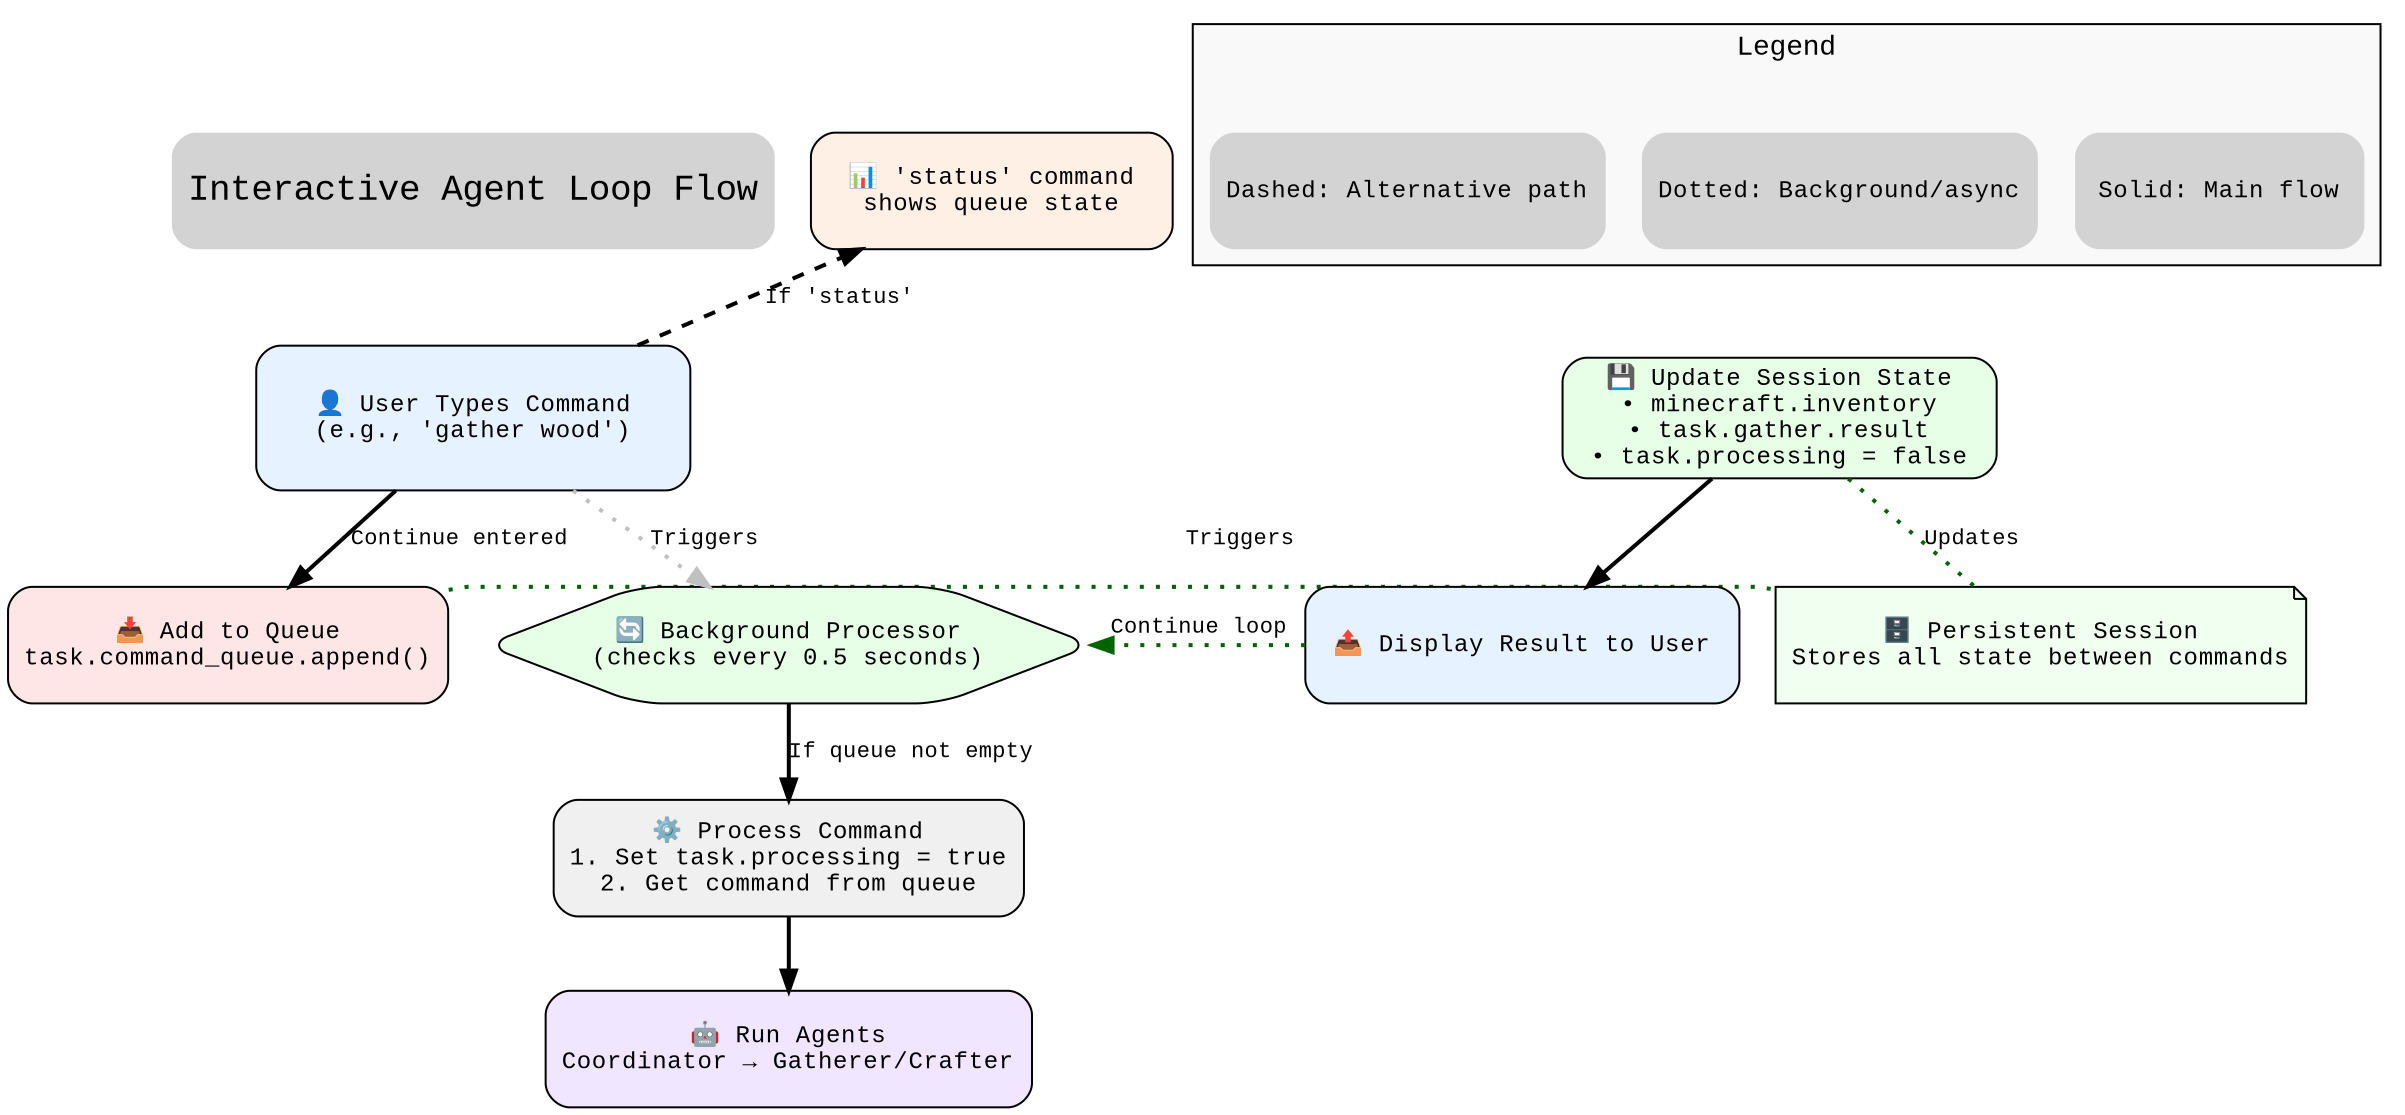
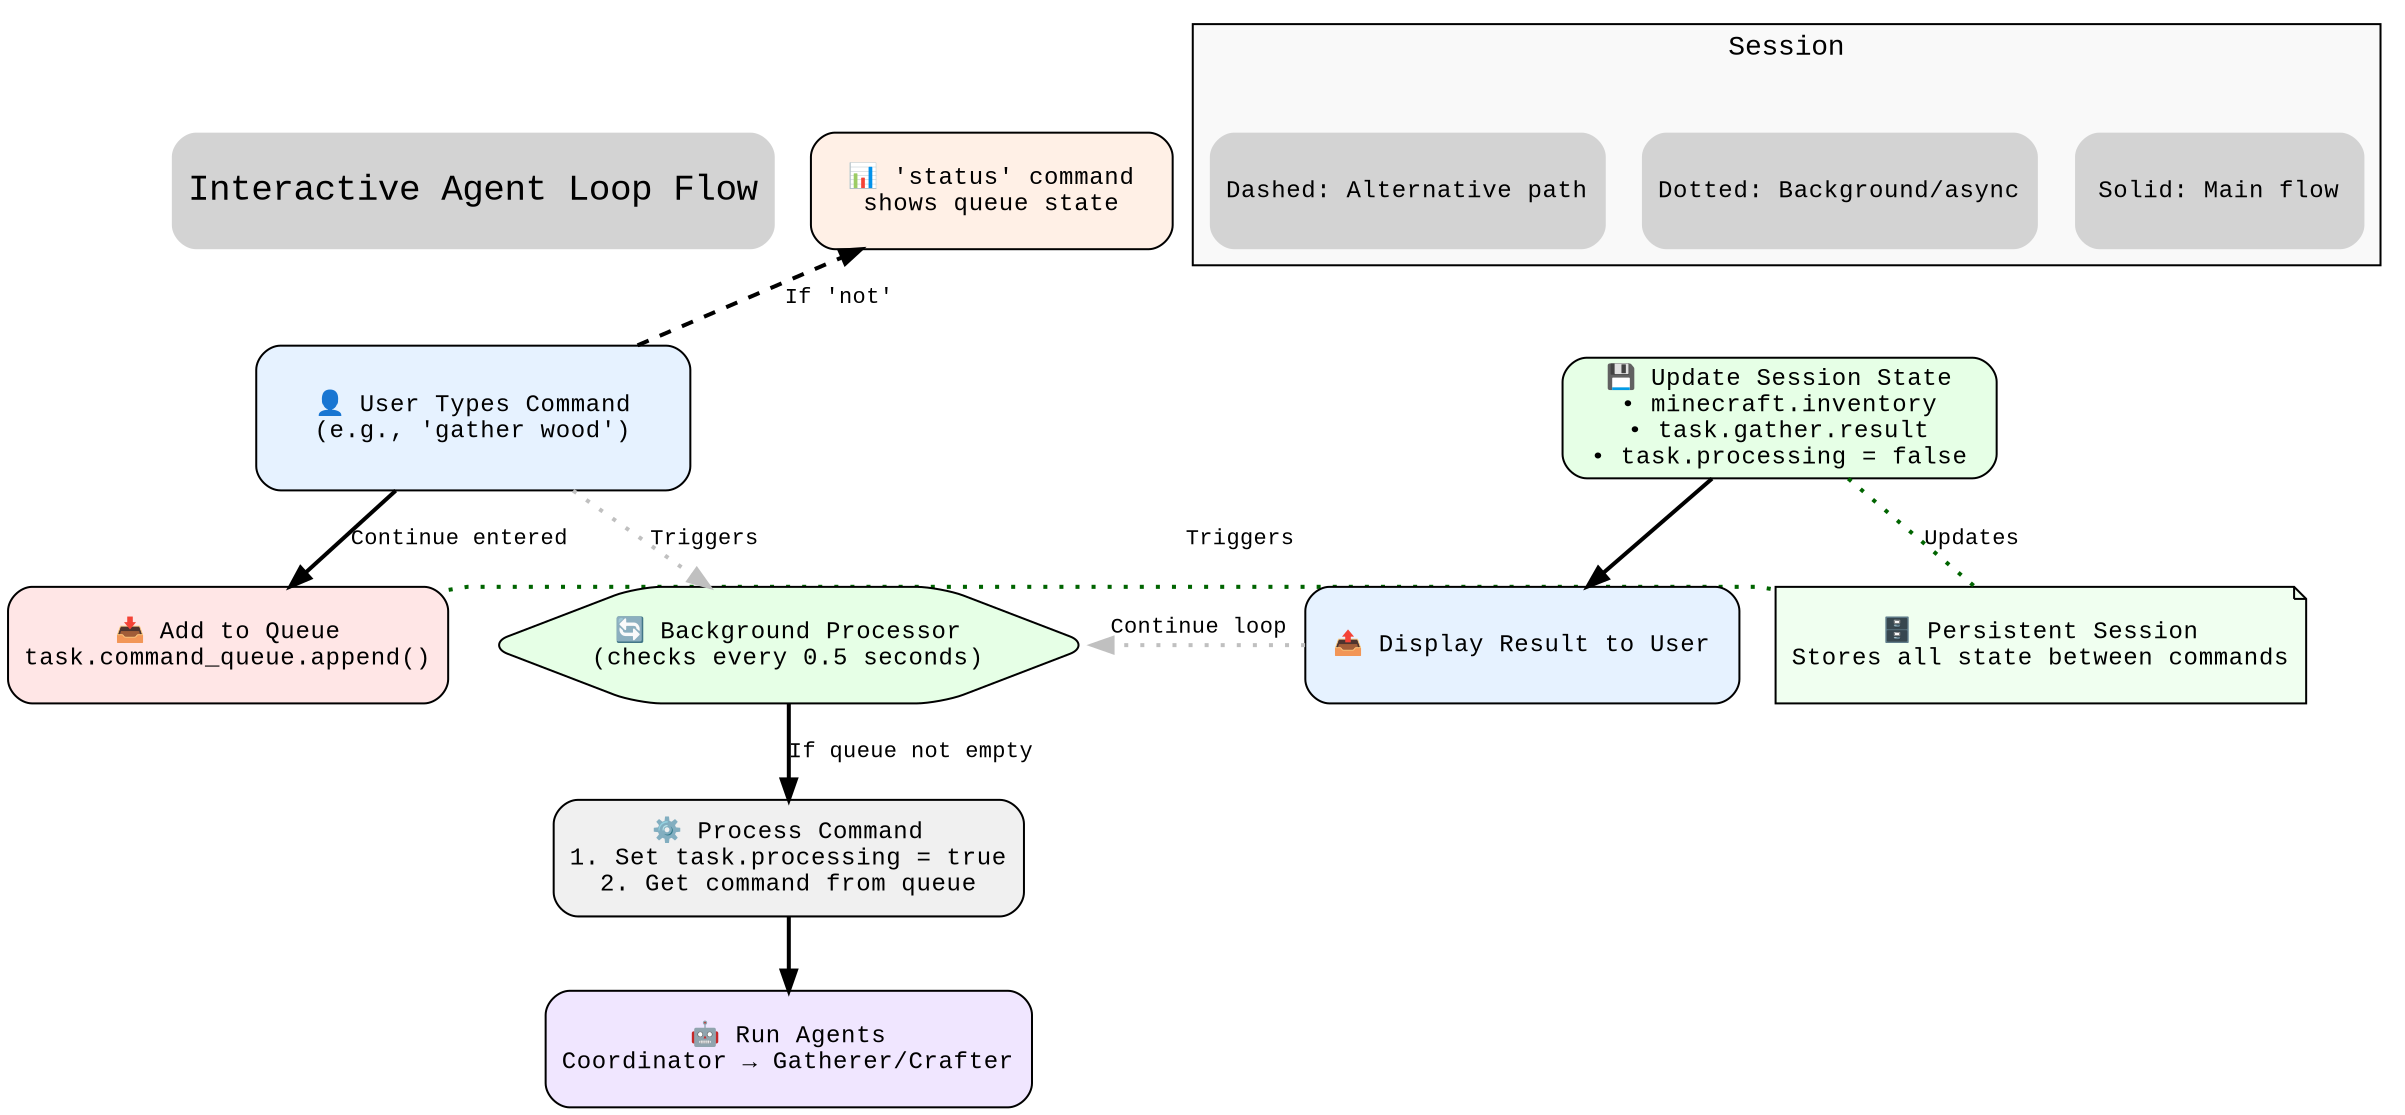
(1787, 47) -> (1787, 47)
(840, 297) -> (840, 297)
(1209, 645) -> (1209, 645)
